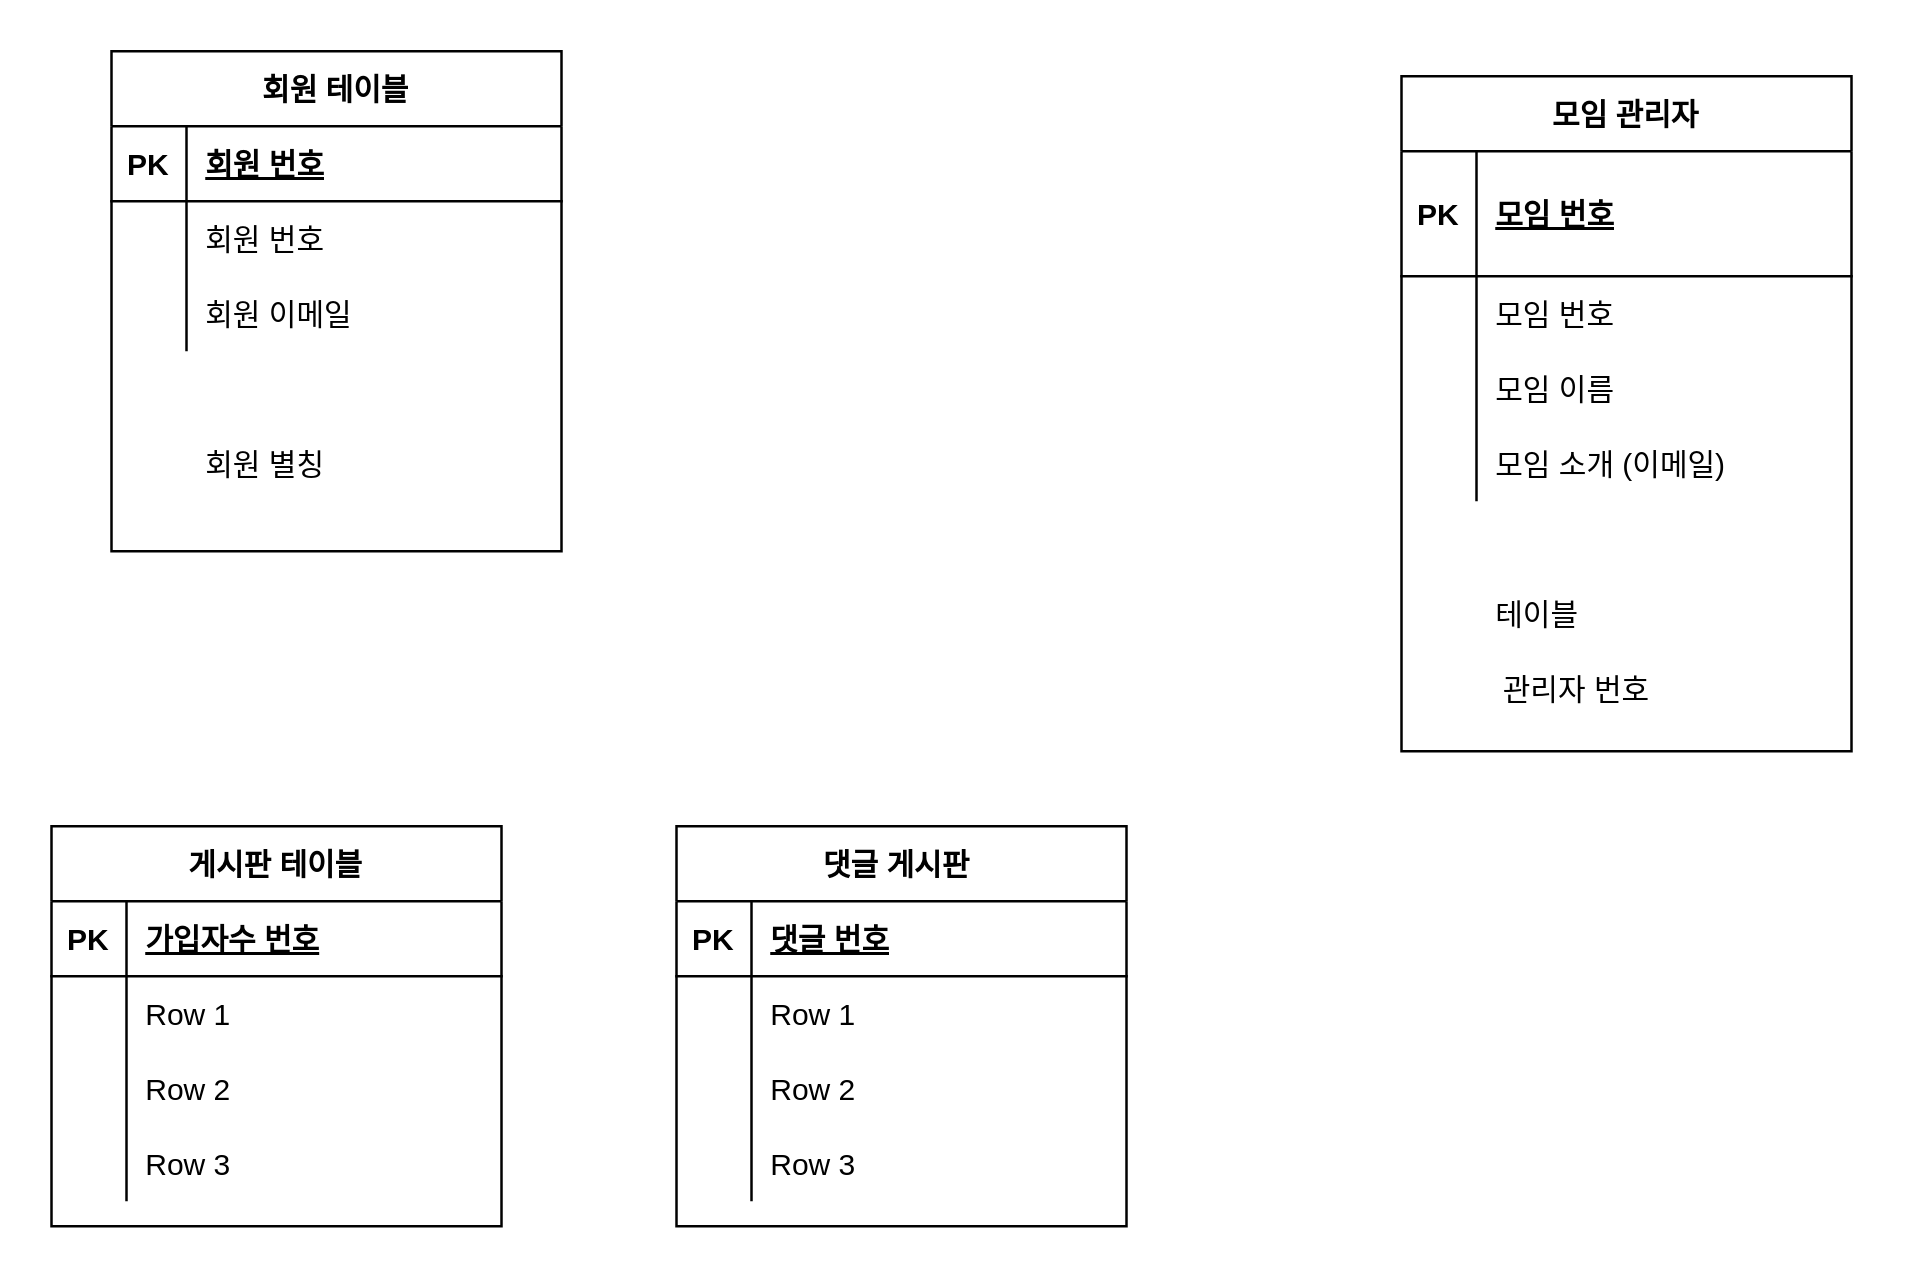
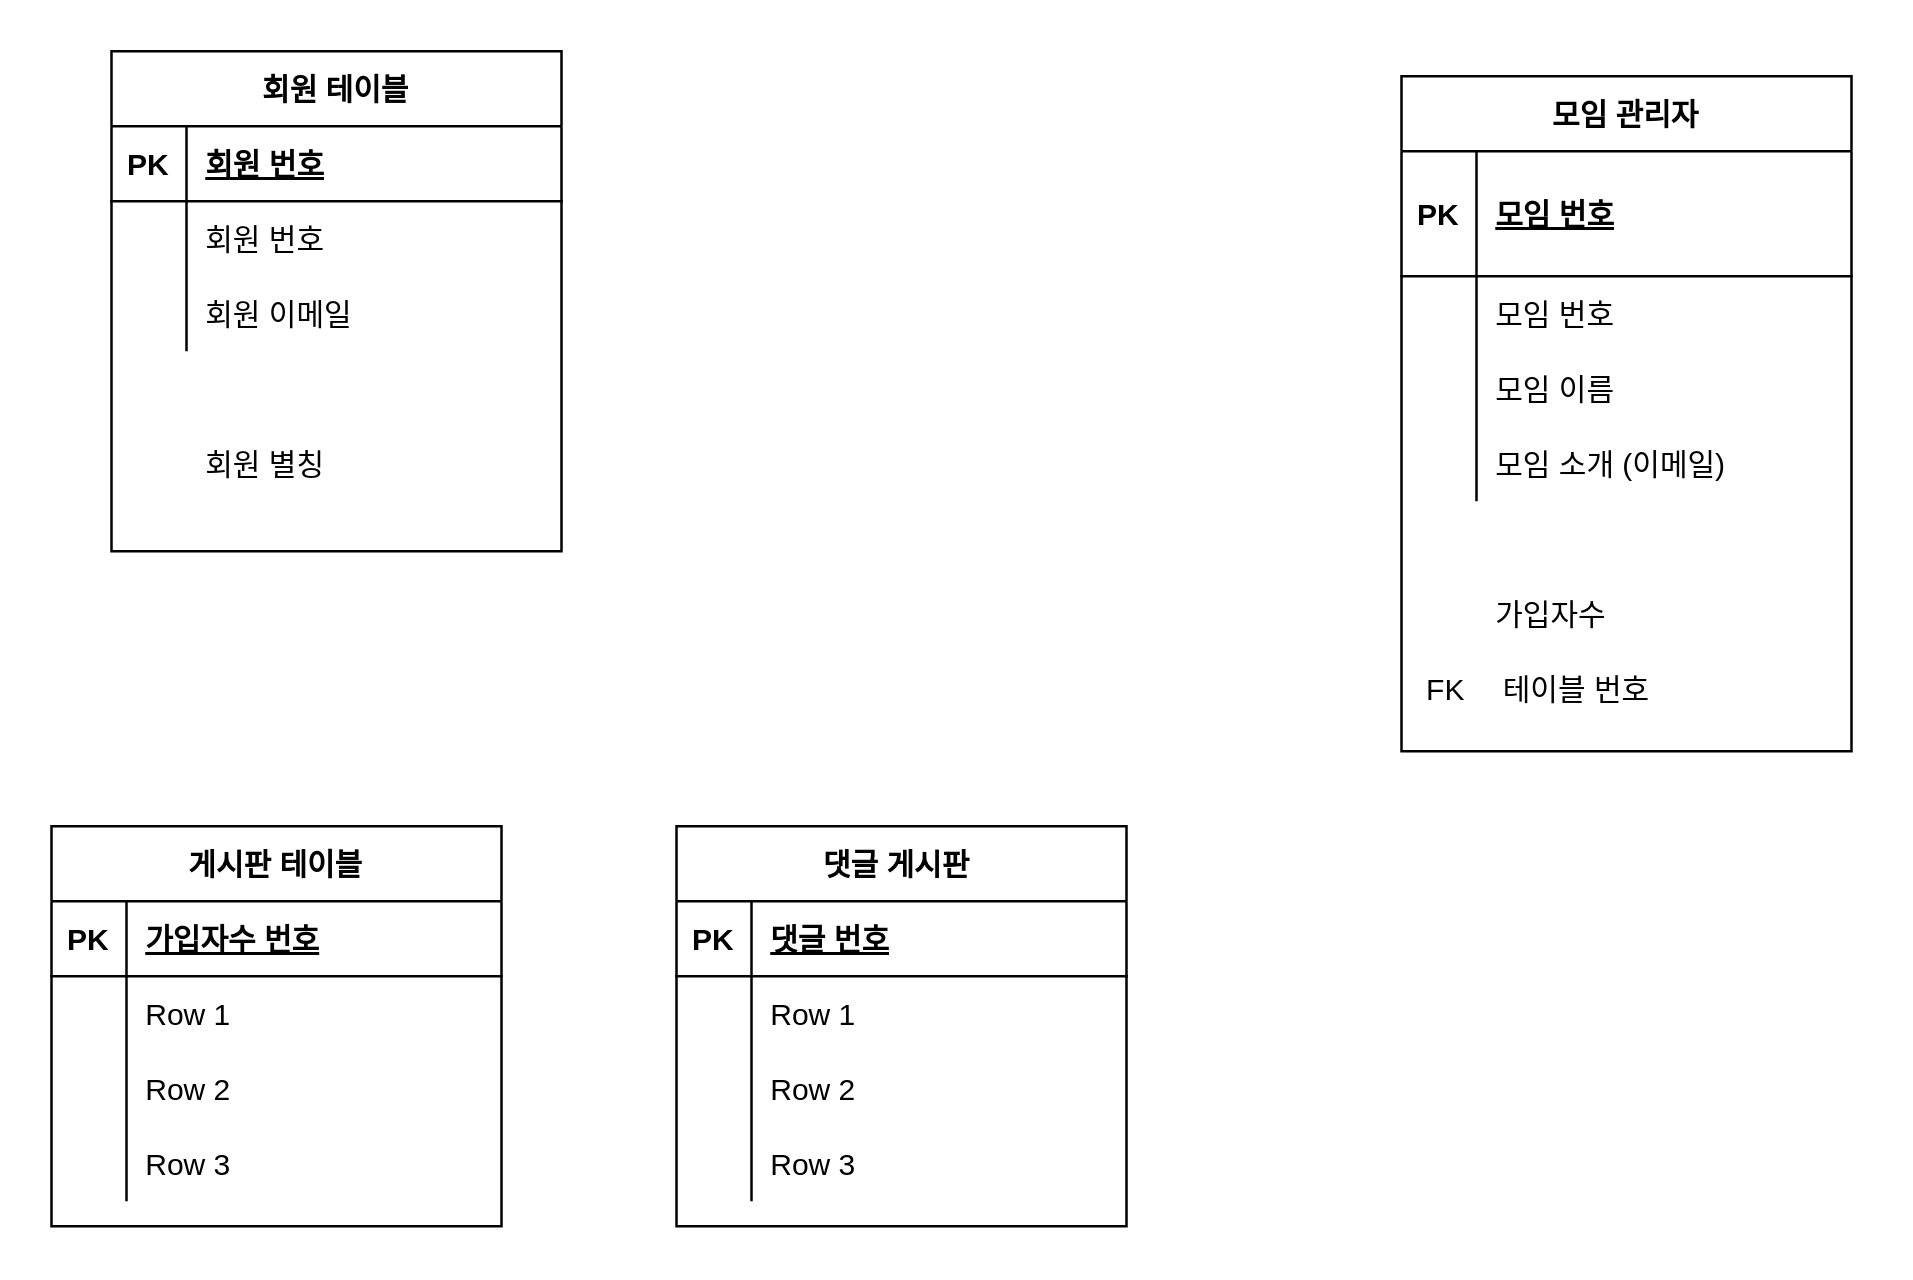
(1540, 615) -> (1555, 615)
none -> (1446, 689)
(1582, 690) -> (1582, 690)
